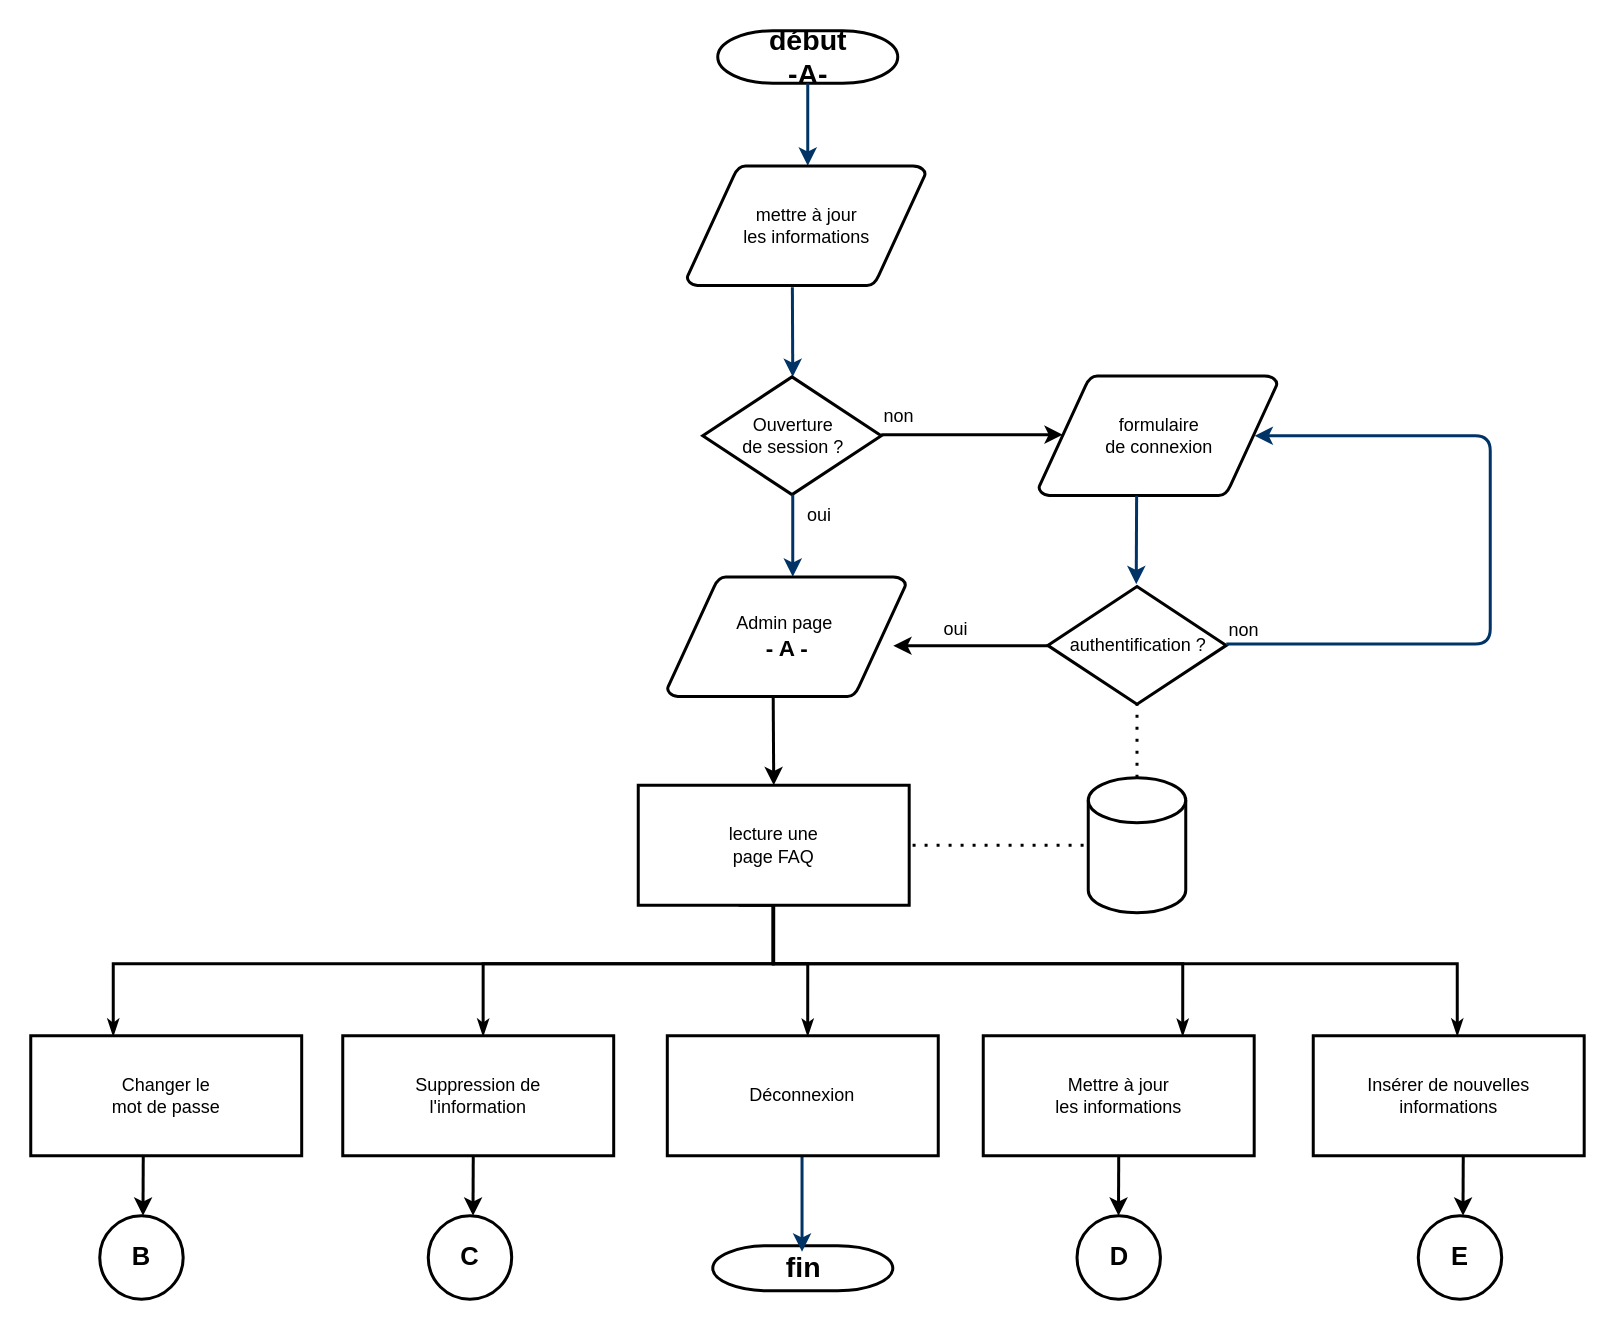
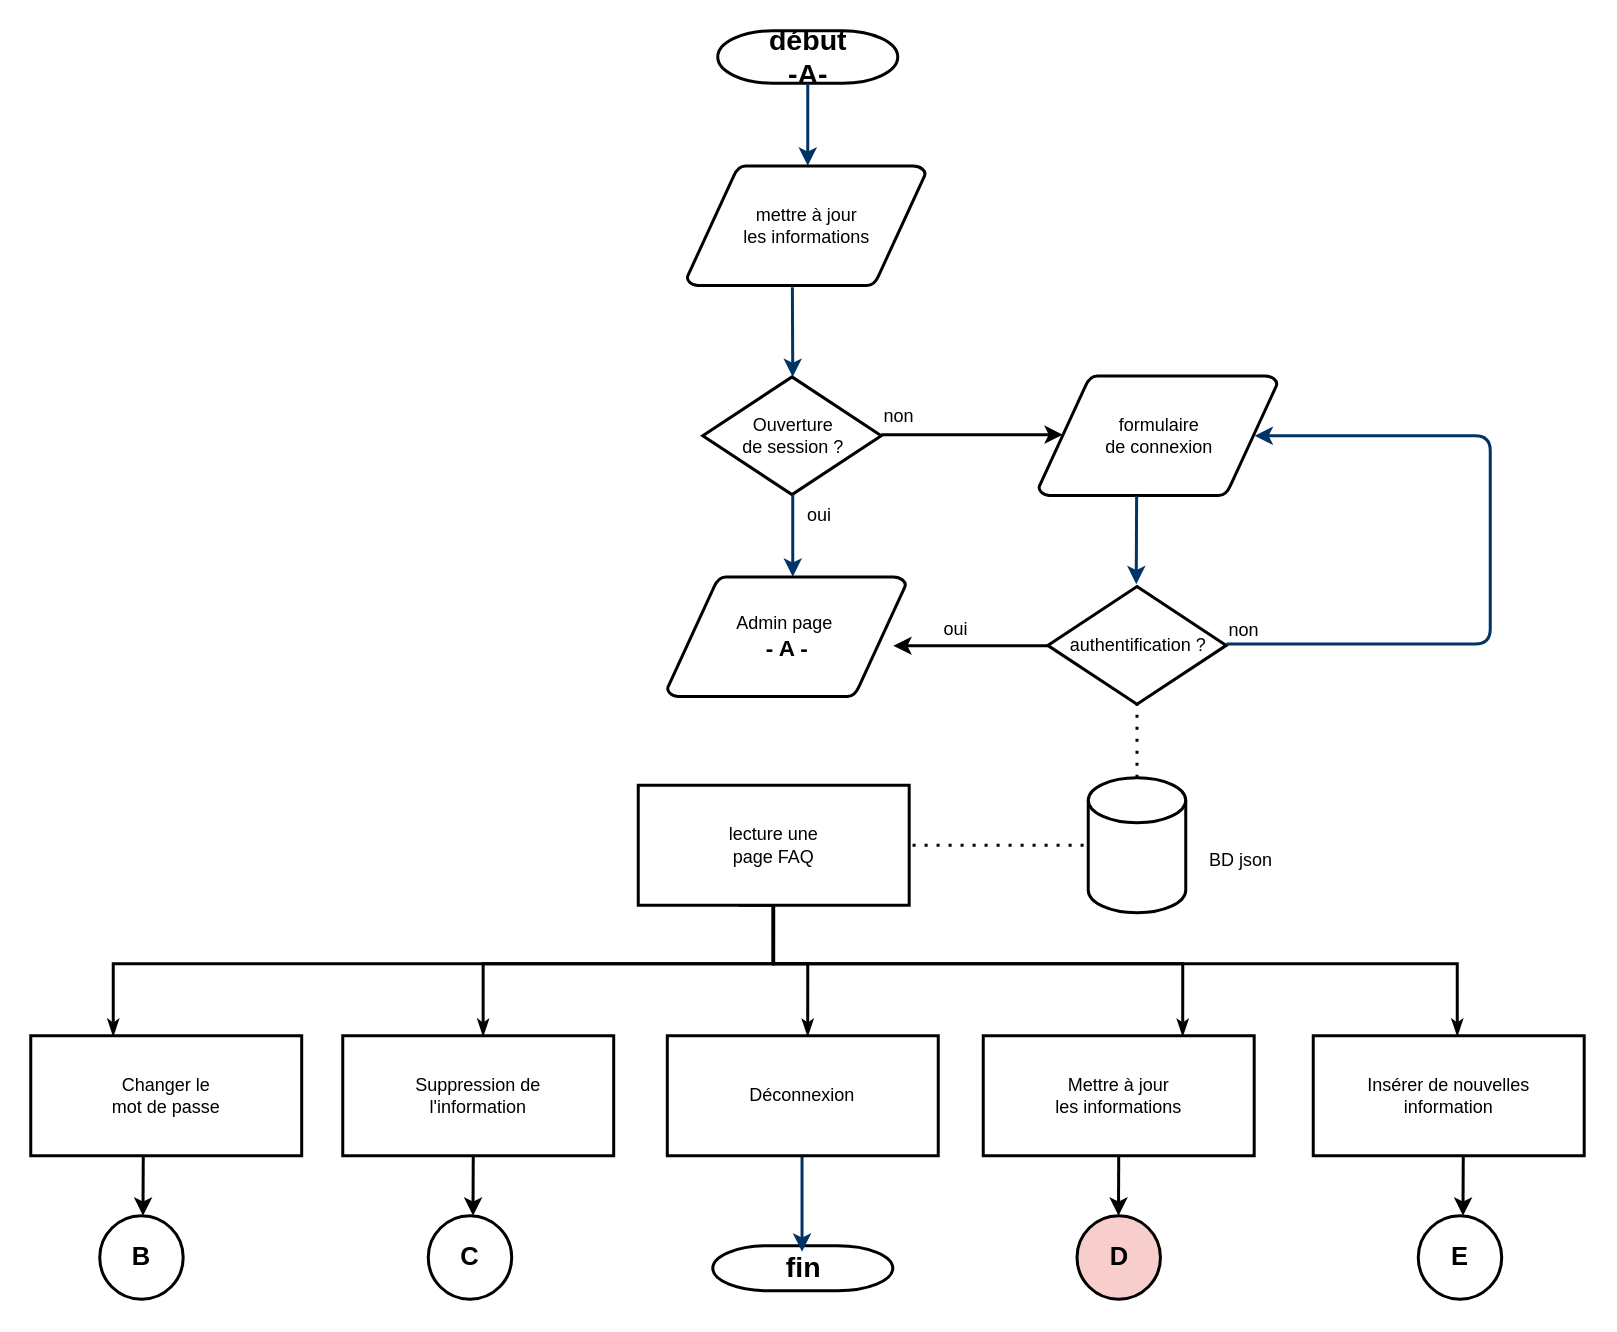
(773, 735) -> none
none -> (1241, 860)
(1449, 1096) -> (1449, 1096)
(1119, 1257) -> (1119, 1257)
